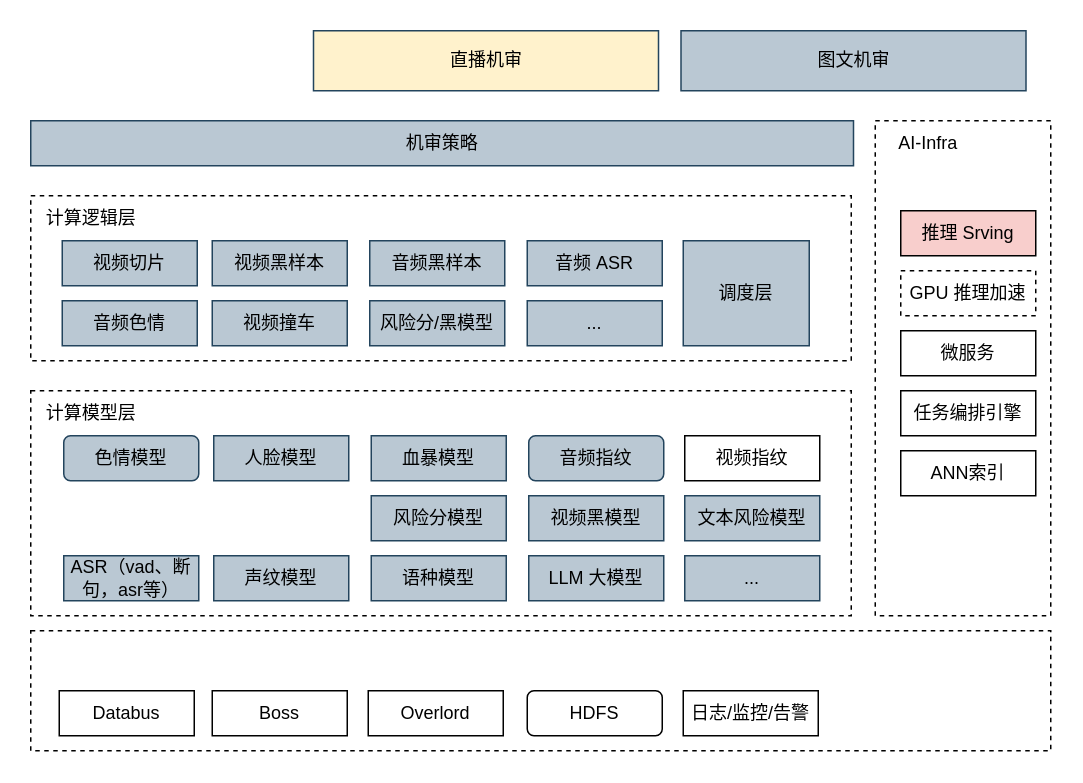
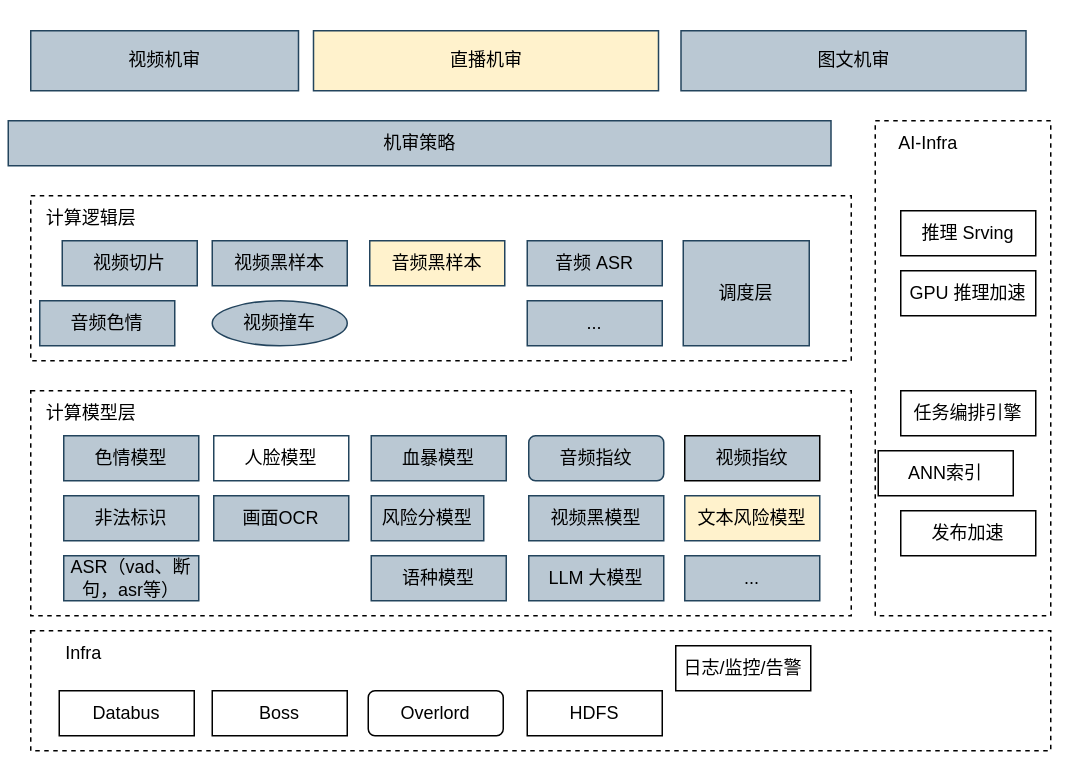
none -> (165, 61)
(442, 143) -> (420, 143)
(968, 233) -> (968, 233)
(437, 263) -> (437, 263)
(968, 293) -> (968, 293)
(130, 323) -> (107, 323)
(280, 323) -> (280, 323)
(437, 323) -> none
(968, 353) -> none
(131, 458) -> (131, 458)
(281, 458) -> (281, 458)
(752, 458) -> (752, 458)
(968, 473) -> (946, 473)
none -> (131, 518)
none -> (281, 518)
(439, 518) -> (428, 518)
(752, 518) -> (752, 518)
none -> (968, 533)
(281, 578) -> none
none -> (83, 653)
(436, 713) -> (436, 713)
(595, 713) -> (595, 713)
(751, 713) -> (743, 668)
